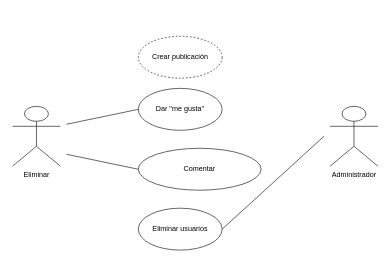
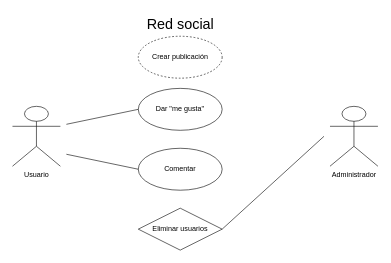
none -> (180, 24)
(200, 170) -> (180, 170)
(37, 175) -> (37, 175)
(180, 230) -> (180, 230)
